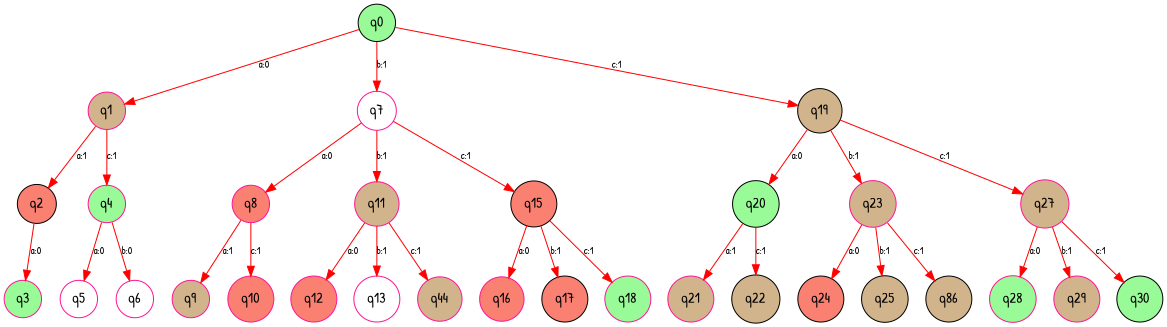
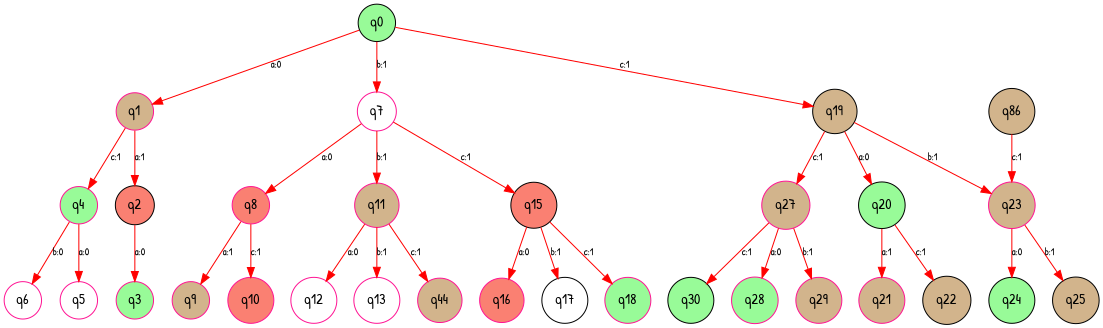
(908, 248) -> (1012, 153)
(314, 299) -> (314, 300)
(565, 299) -> (565, 300)
(821, 299) -> (1012, 300)
